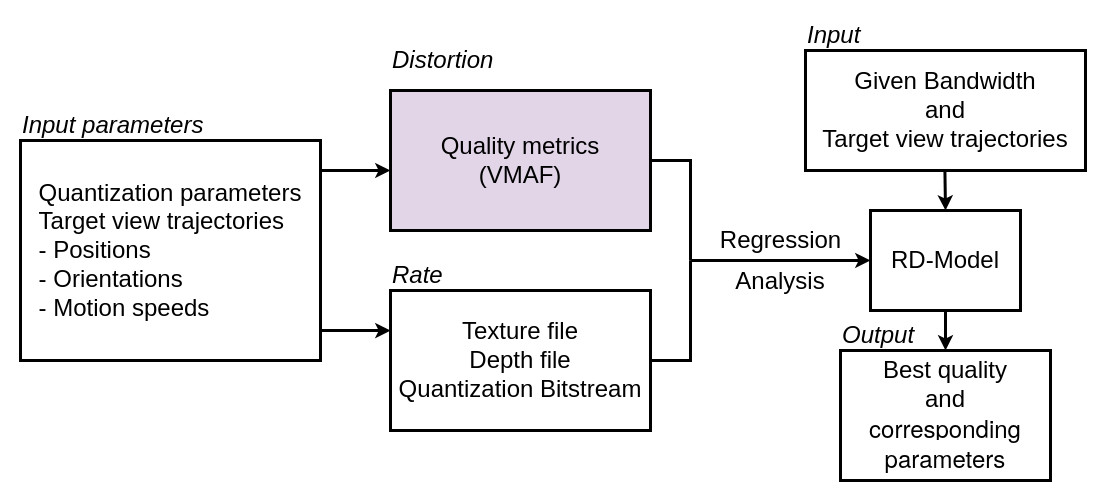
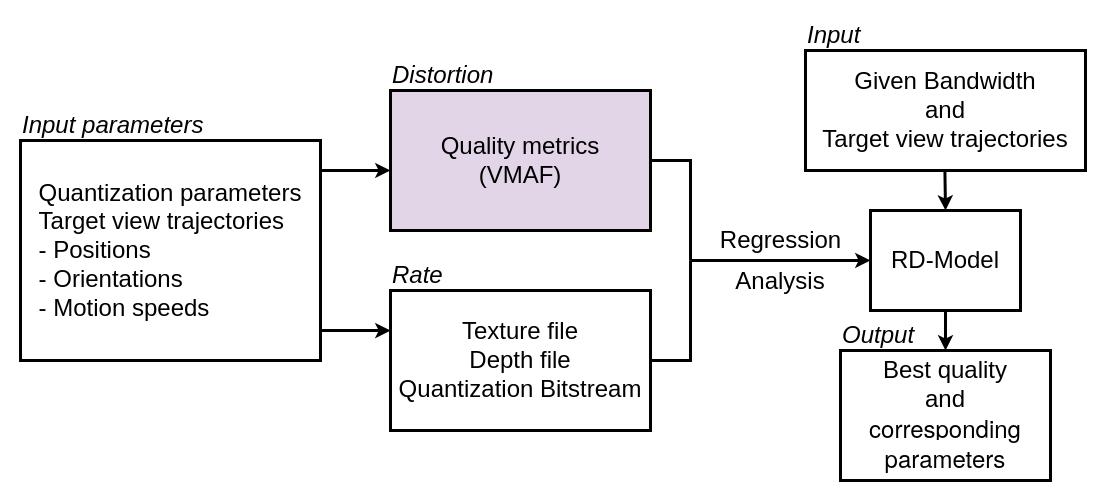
(451, 61) -> (451, 76)
